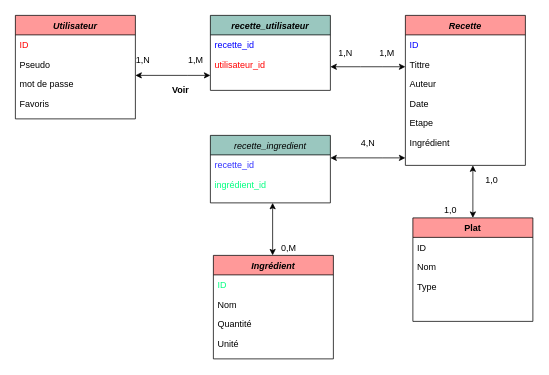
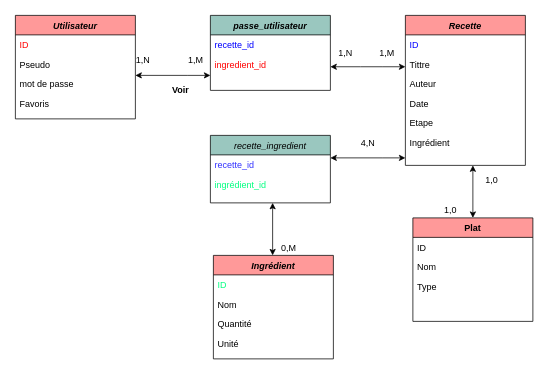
(270, 26) -> (270, 26)
(245, 65) -> (244, 65)
